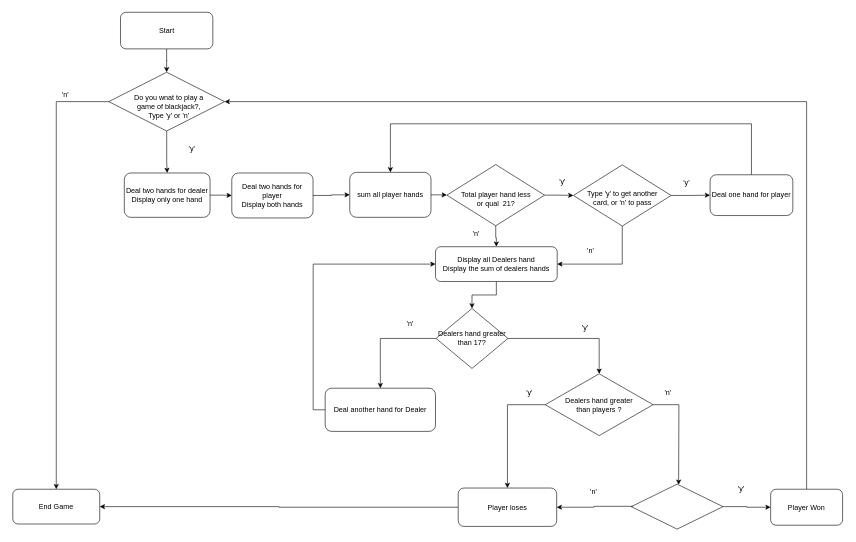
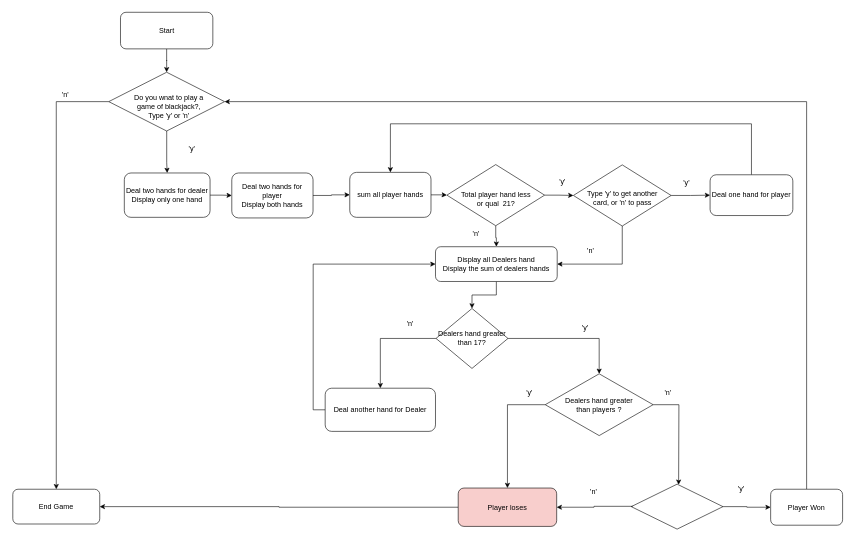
(507, 508) -> (507, 508)
